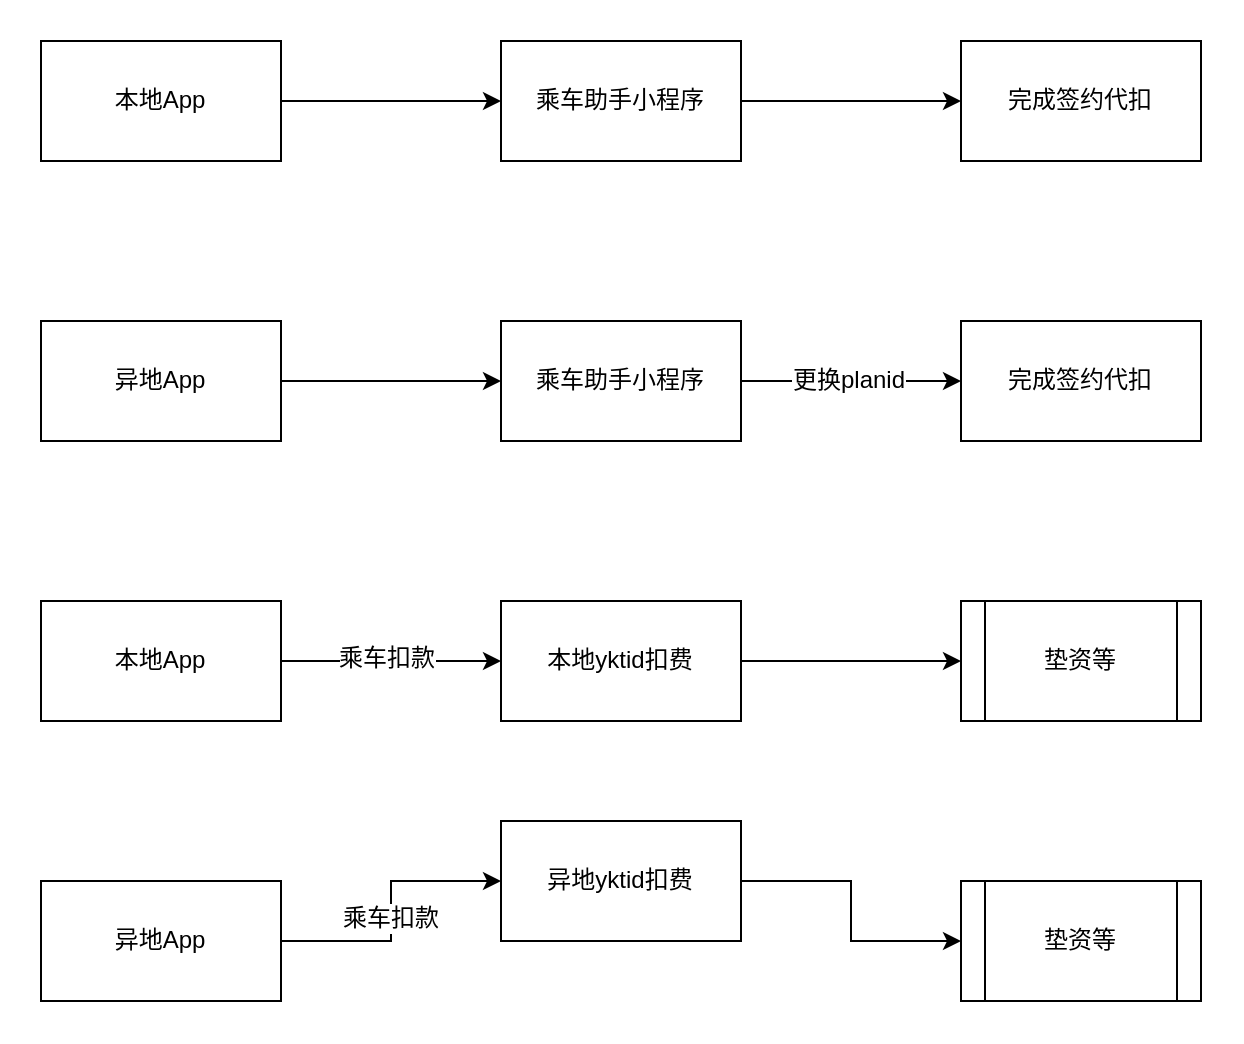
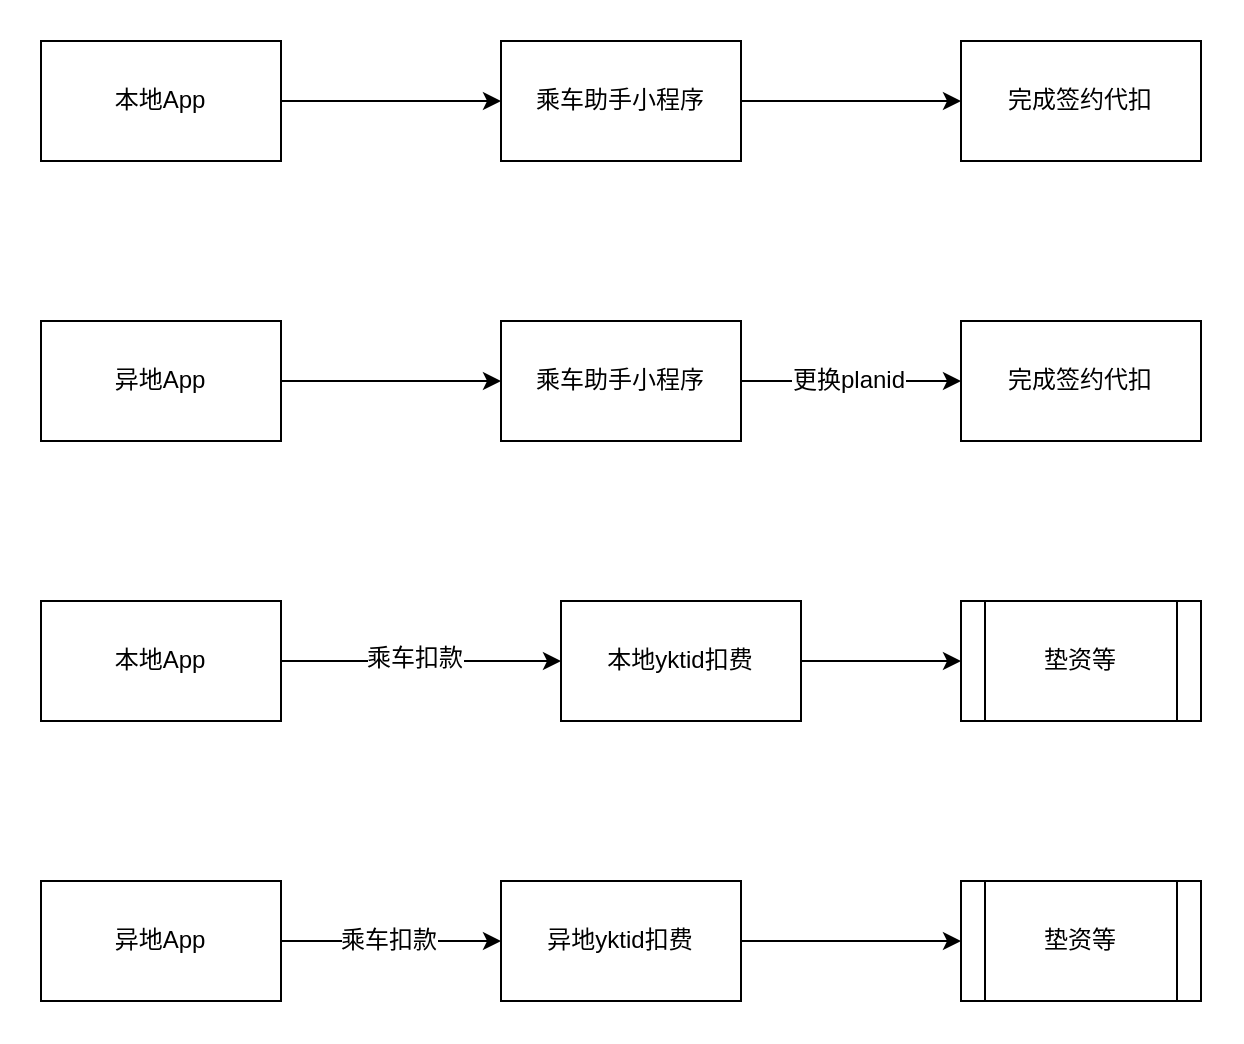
(621, 661) -> (681, 661)
(621, 881) -> (621, 941)
